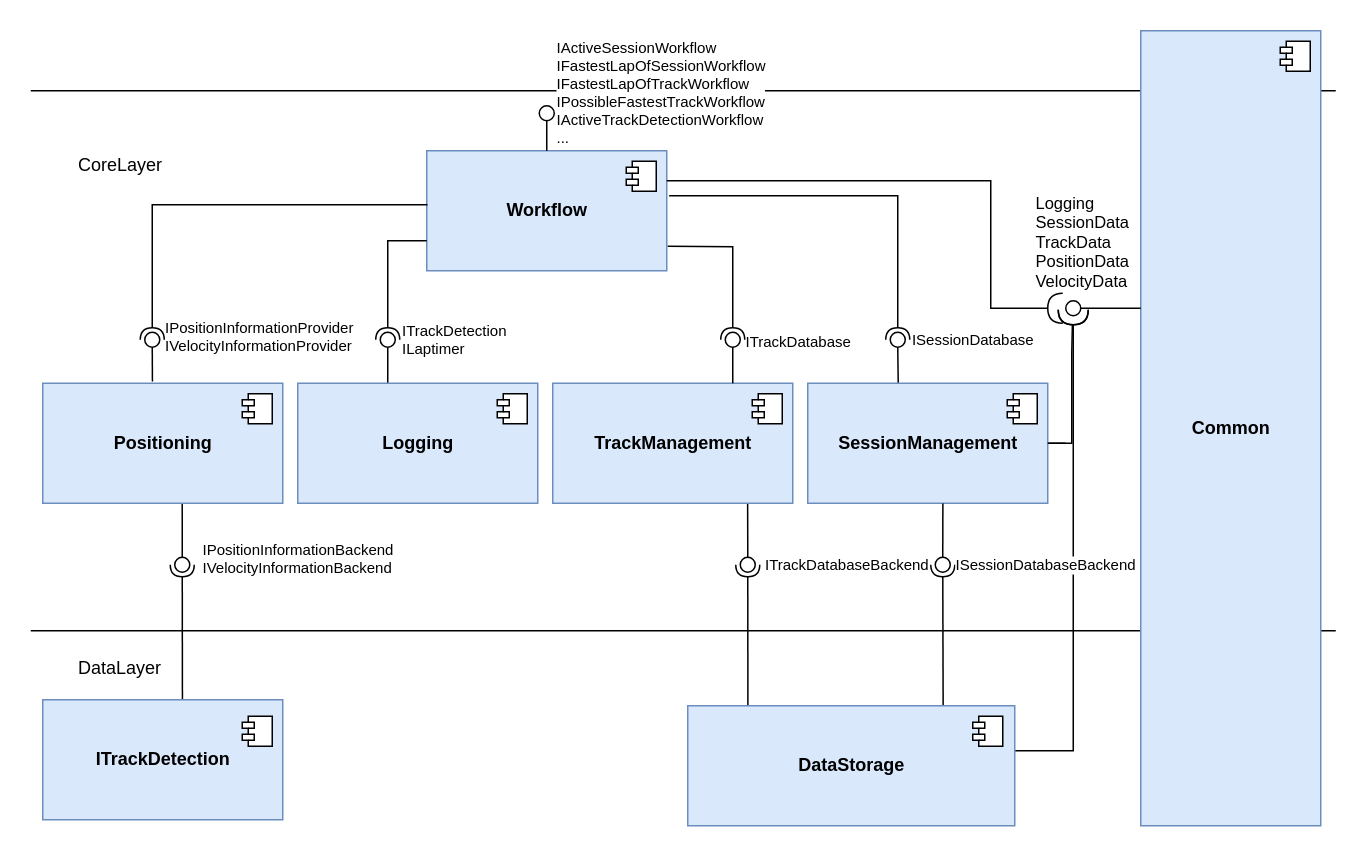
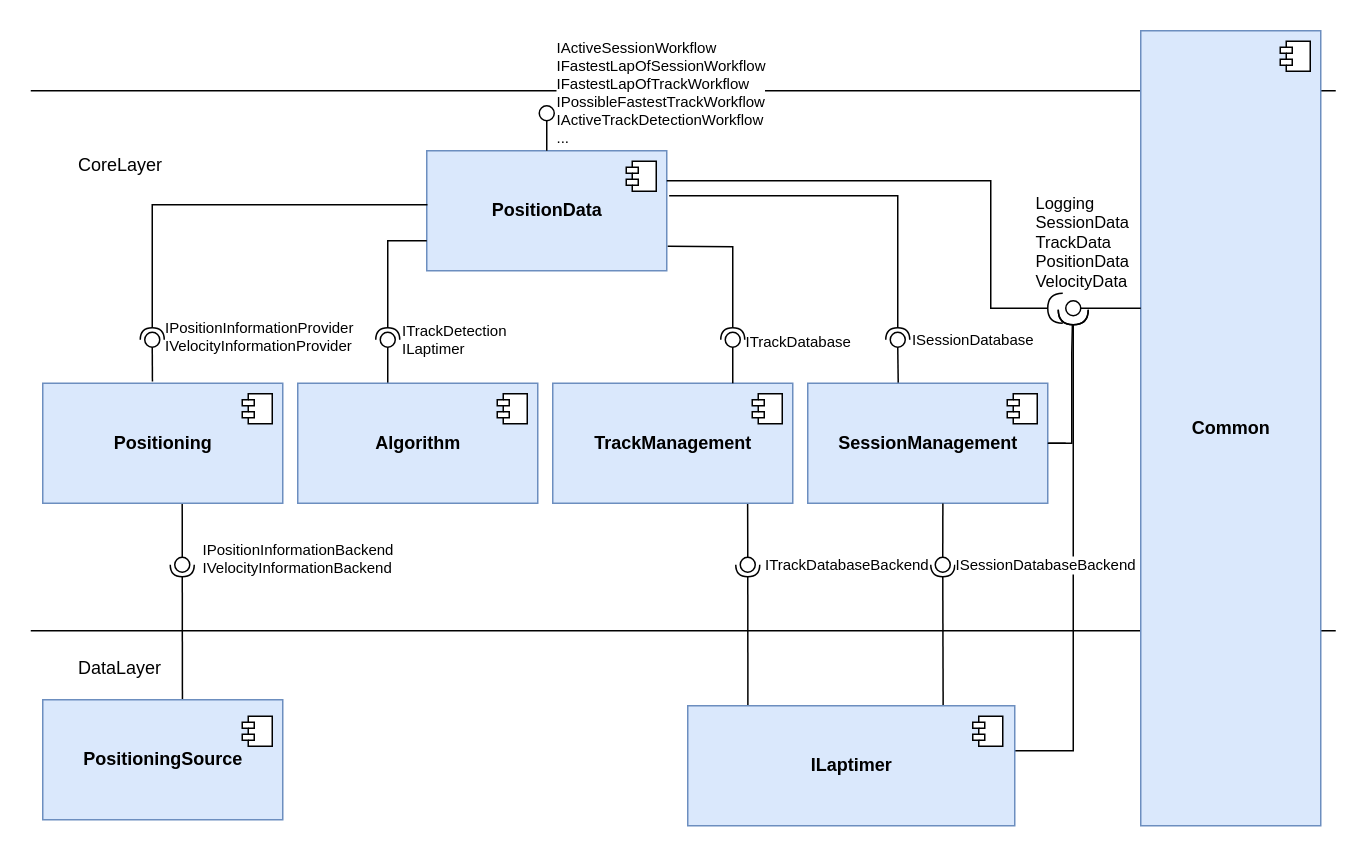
(548, 211) -> (548, 211)
(419, 443) -> (419, 443)
(164, 760) -> (164, 760)
(852, 766) -> (852, 766)
